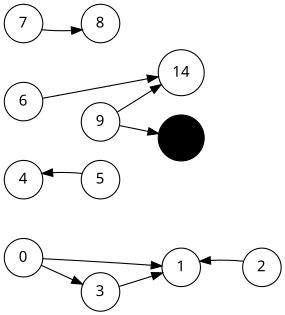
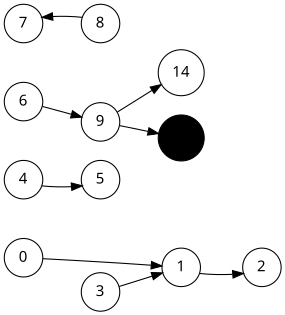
(57, 31) -> (68, 16)
(95, 89) -> (57, 110)
(68, 173) -> (57, 187)
(227, 260) -> (216, 275)
(57, 273) -> none
